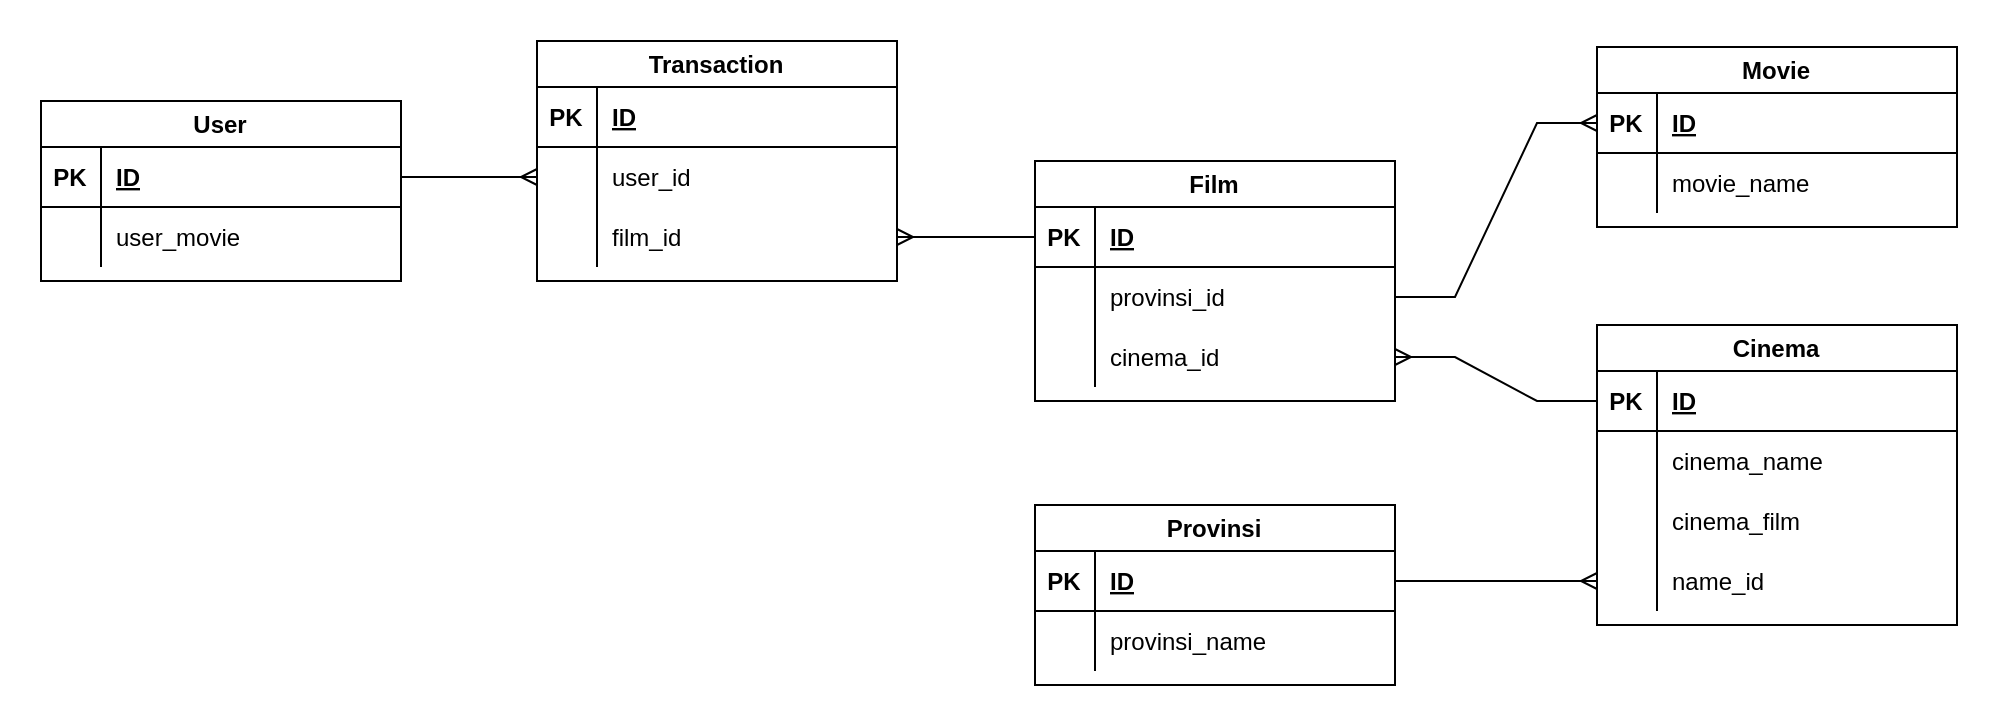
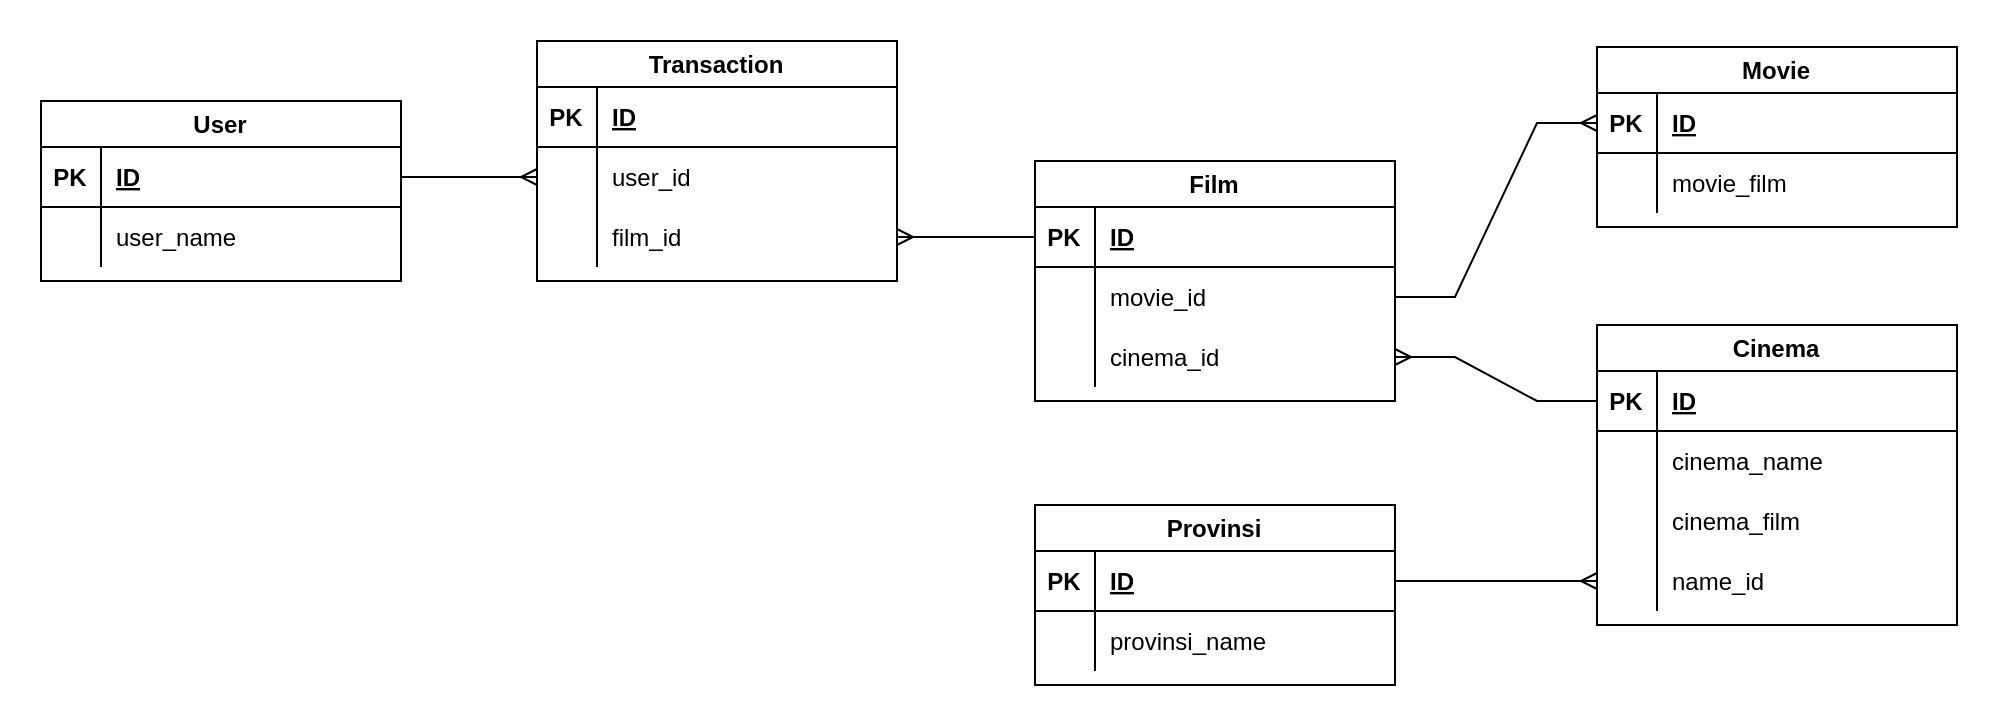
(1736, 184) -> (1730, 184)
(180, 238) -> (176, 238)
(1175, 298) -> (1158, 298)
